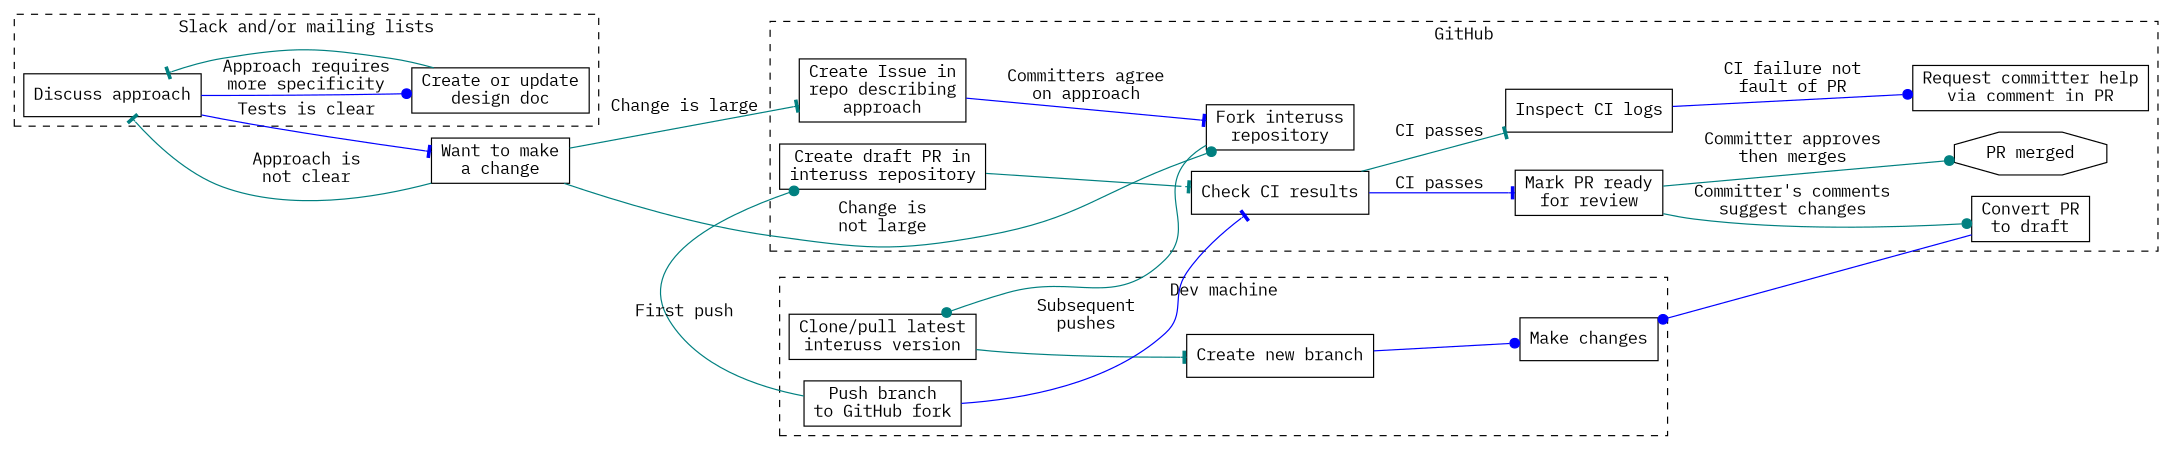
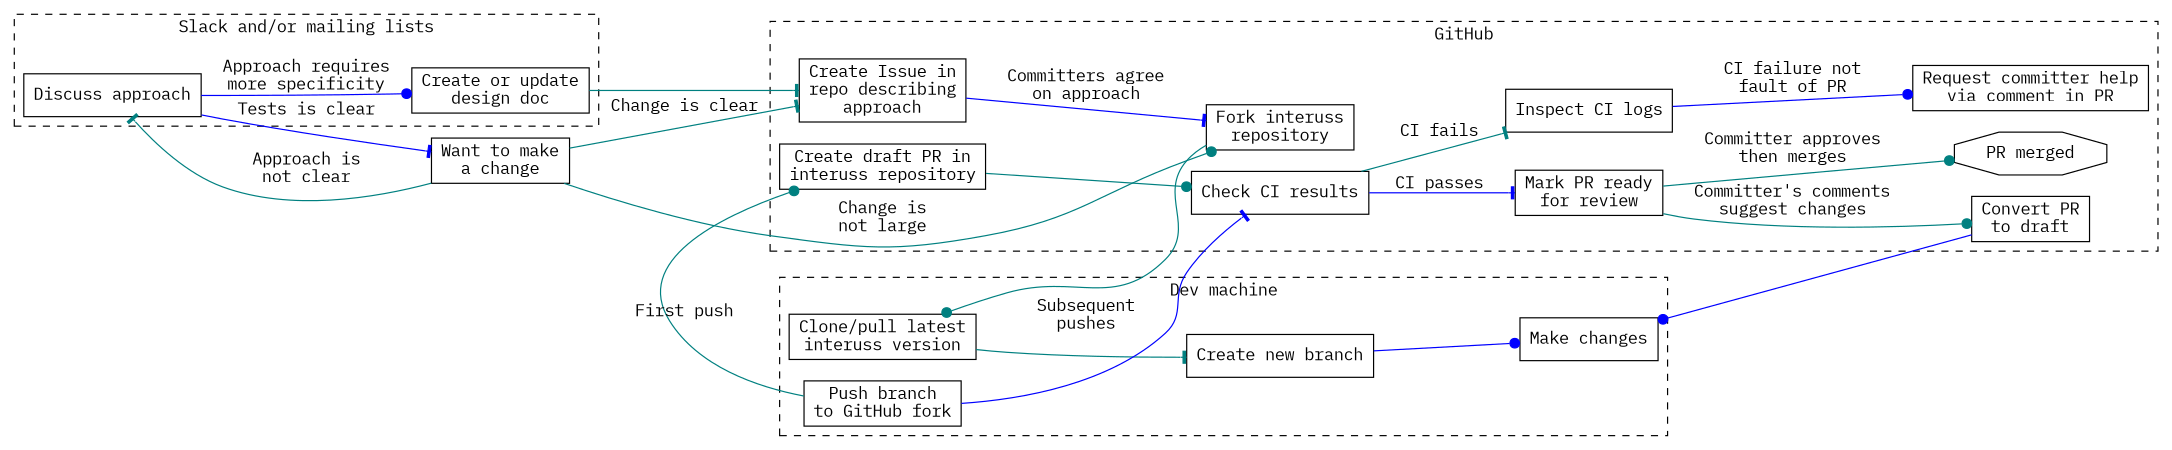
(302, 50) -> (691, 90)
(684, 107) -> (684, 107)
(1440, 132) -> (1440, 132)
(1084, 180) -> (1084, 180)
